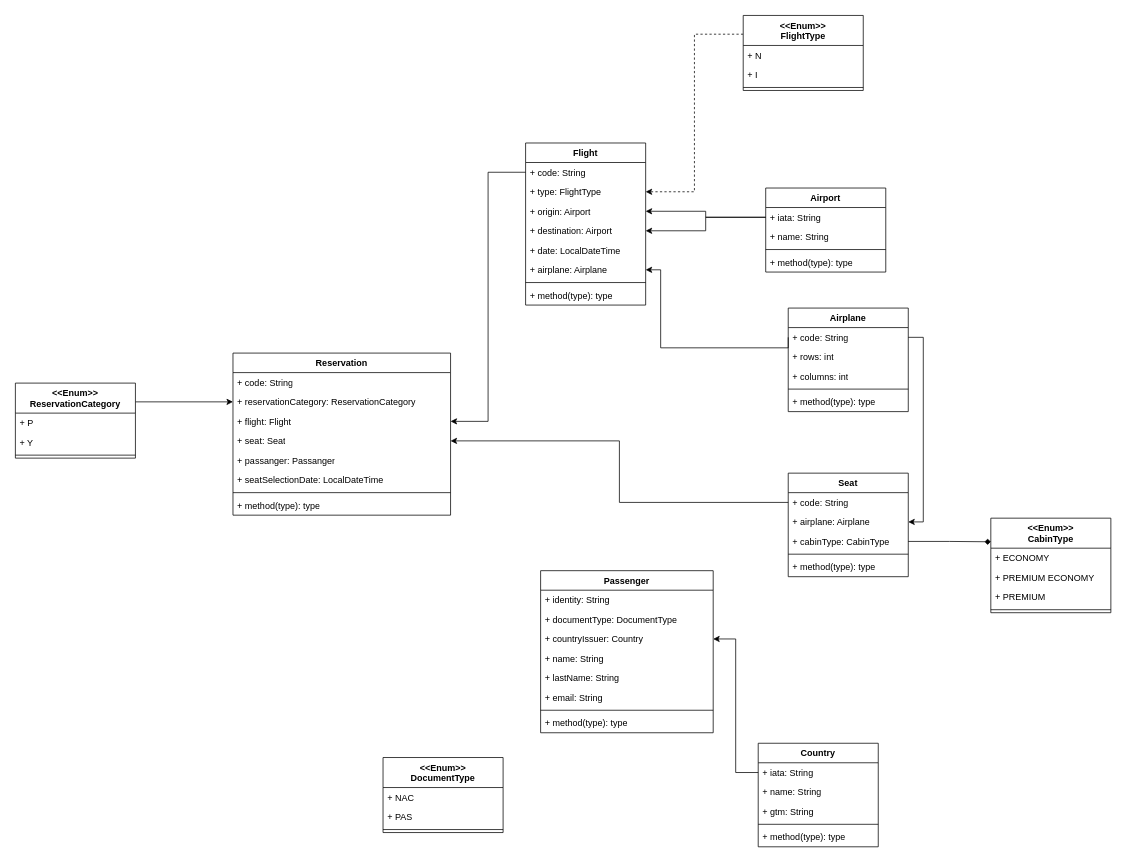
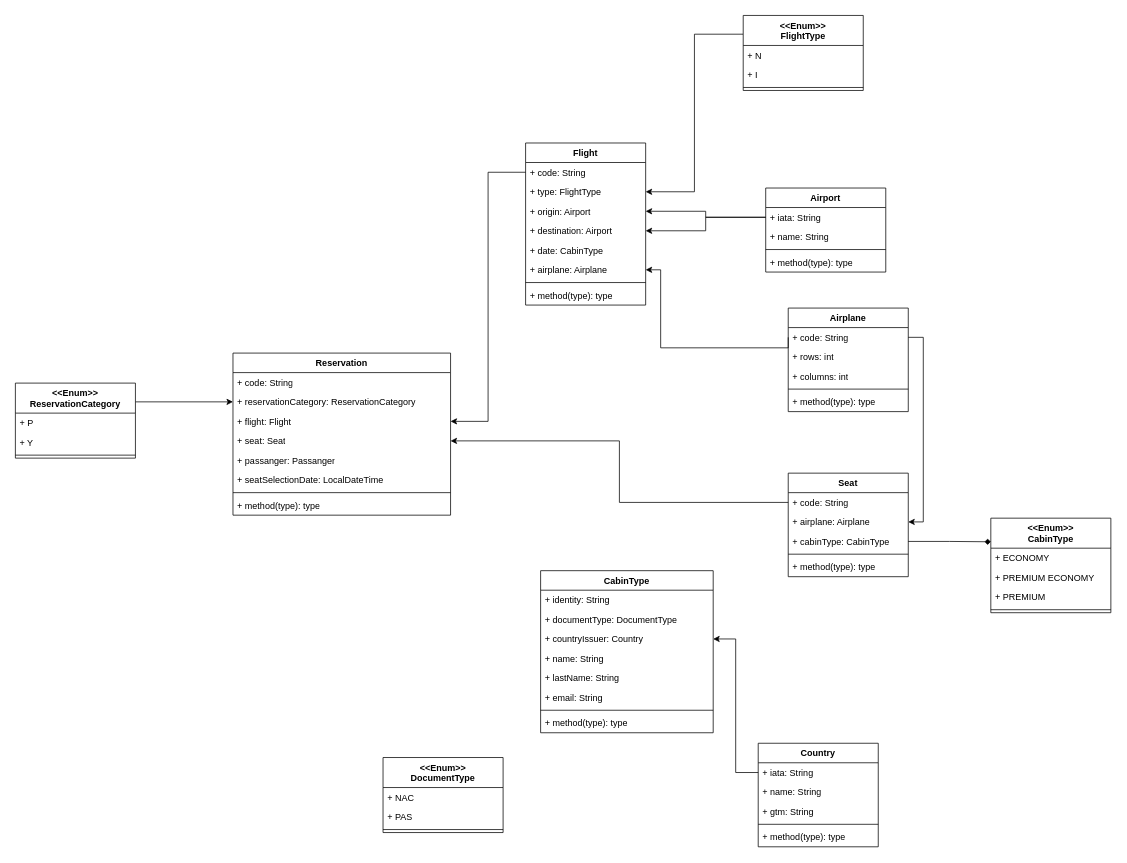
(694, 110) -> (694, 110)
(577, 251) -> (568, 251)
(627, 581) -> (627, 581)
